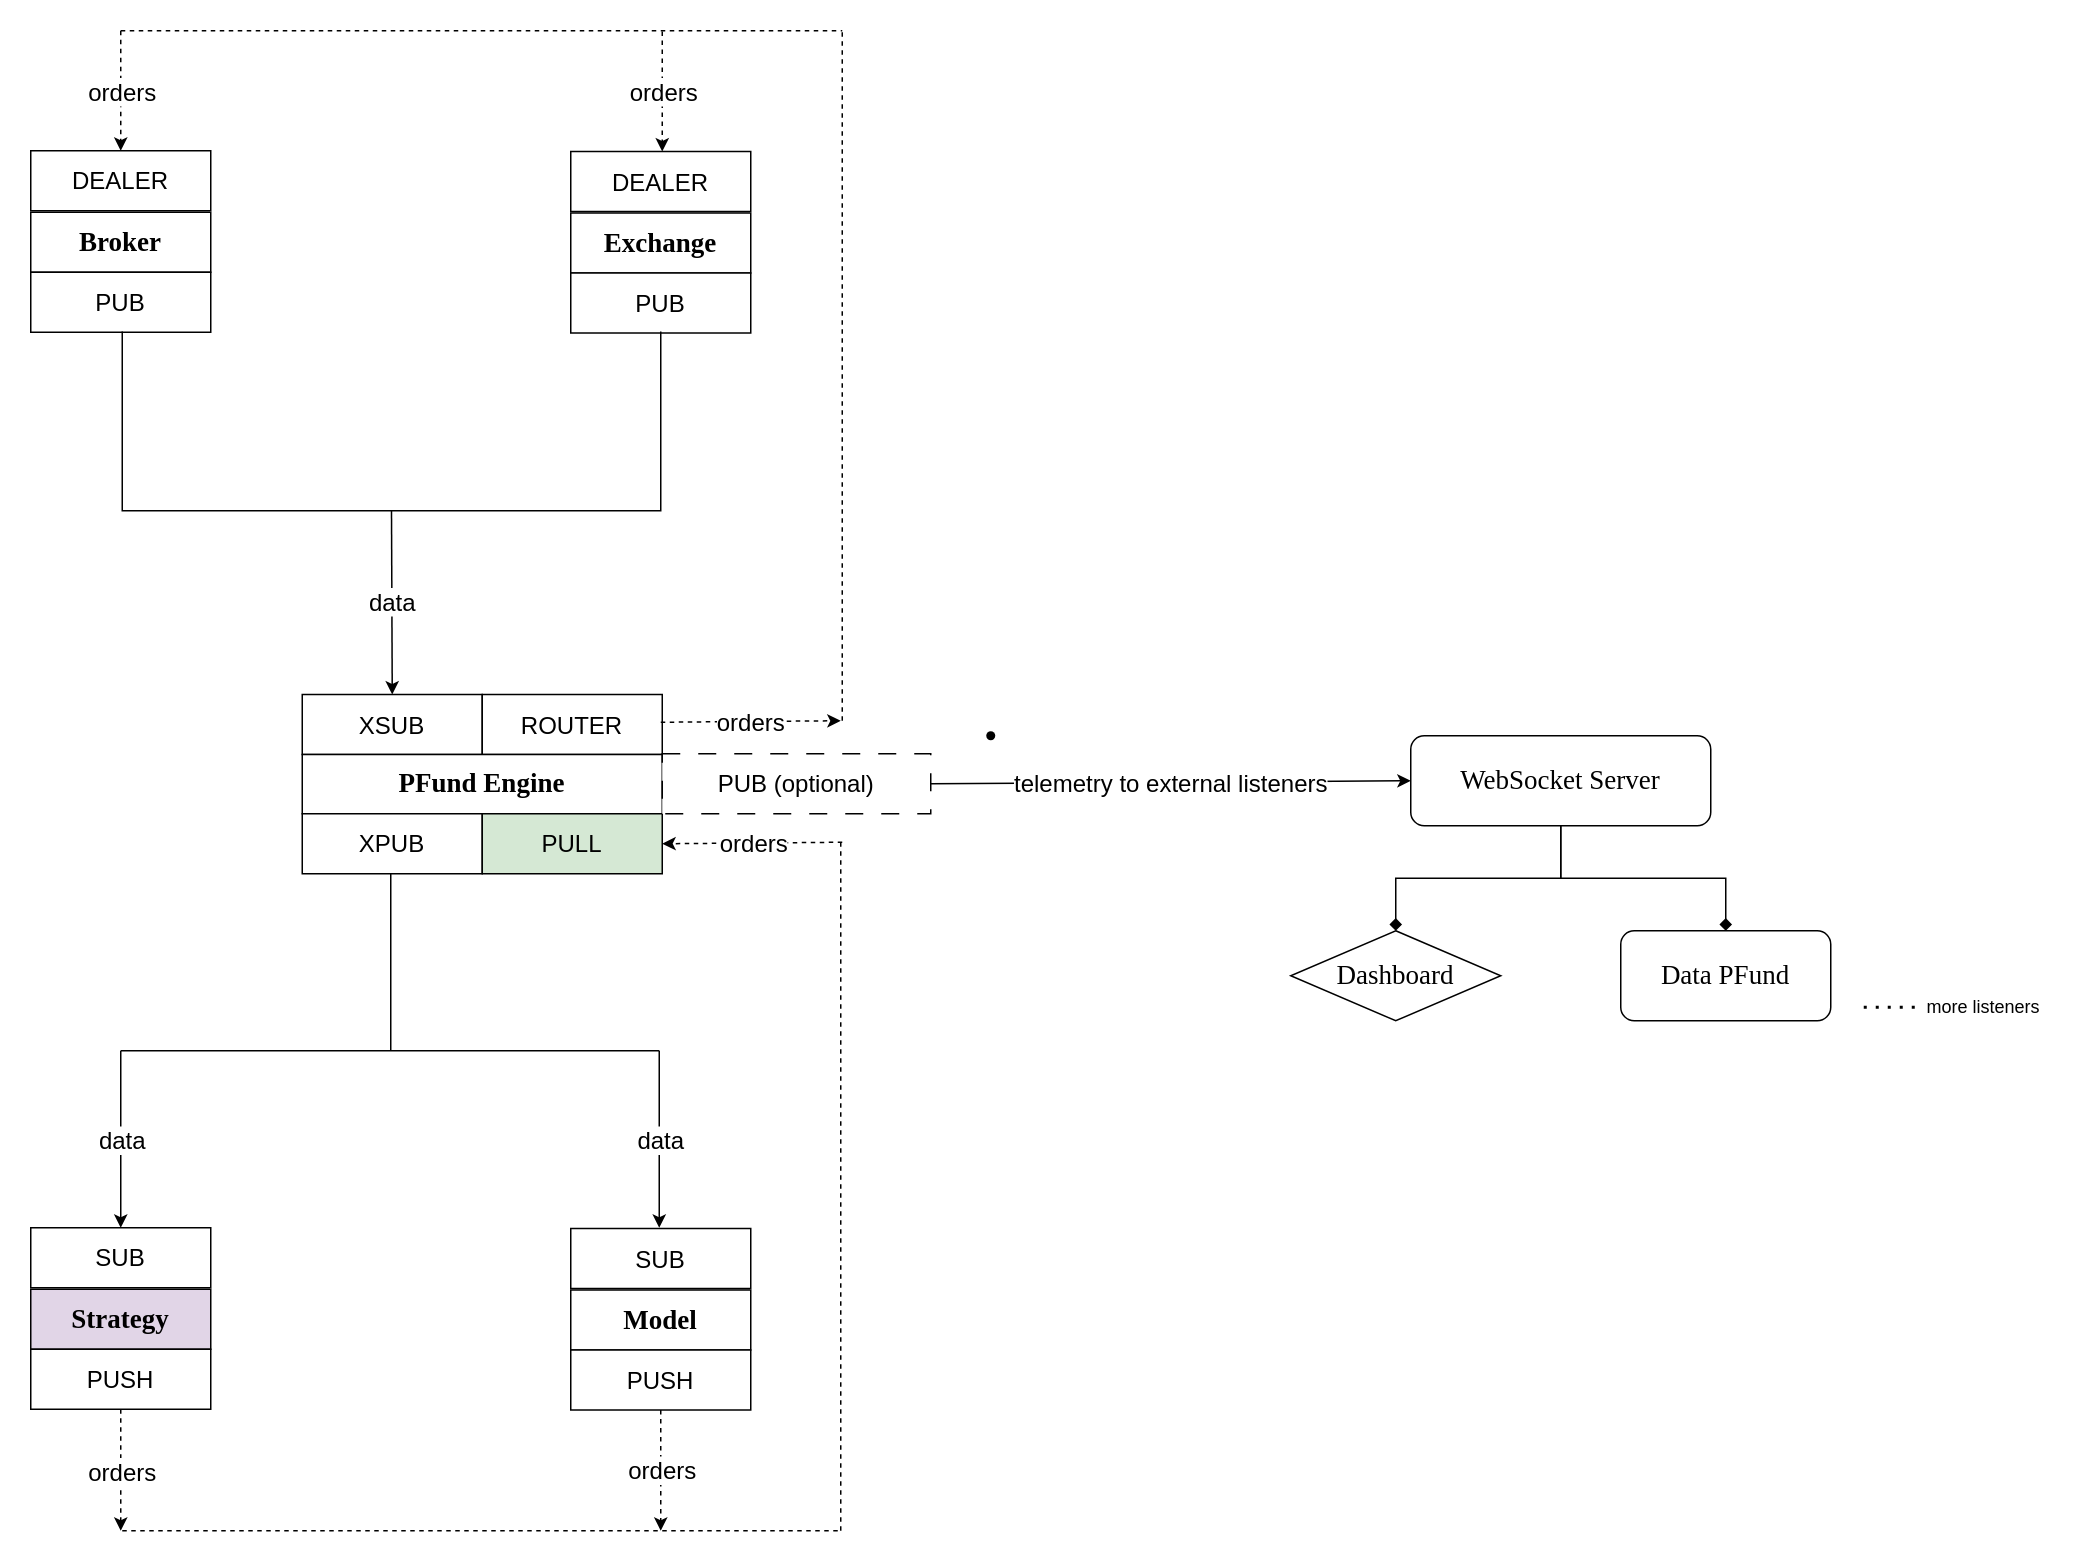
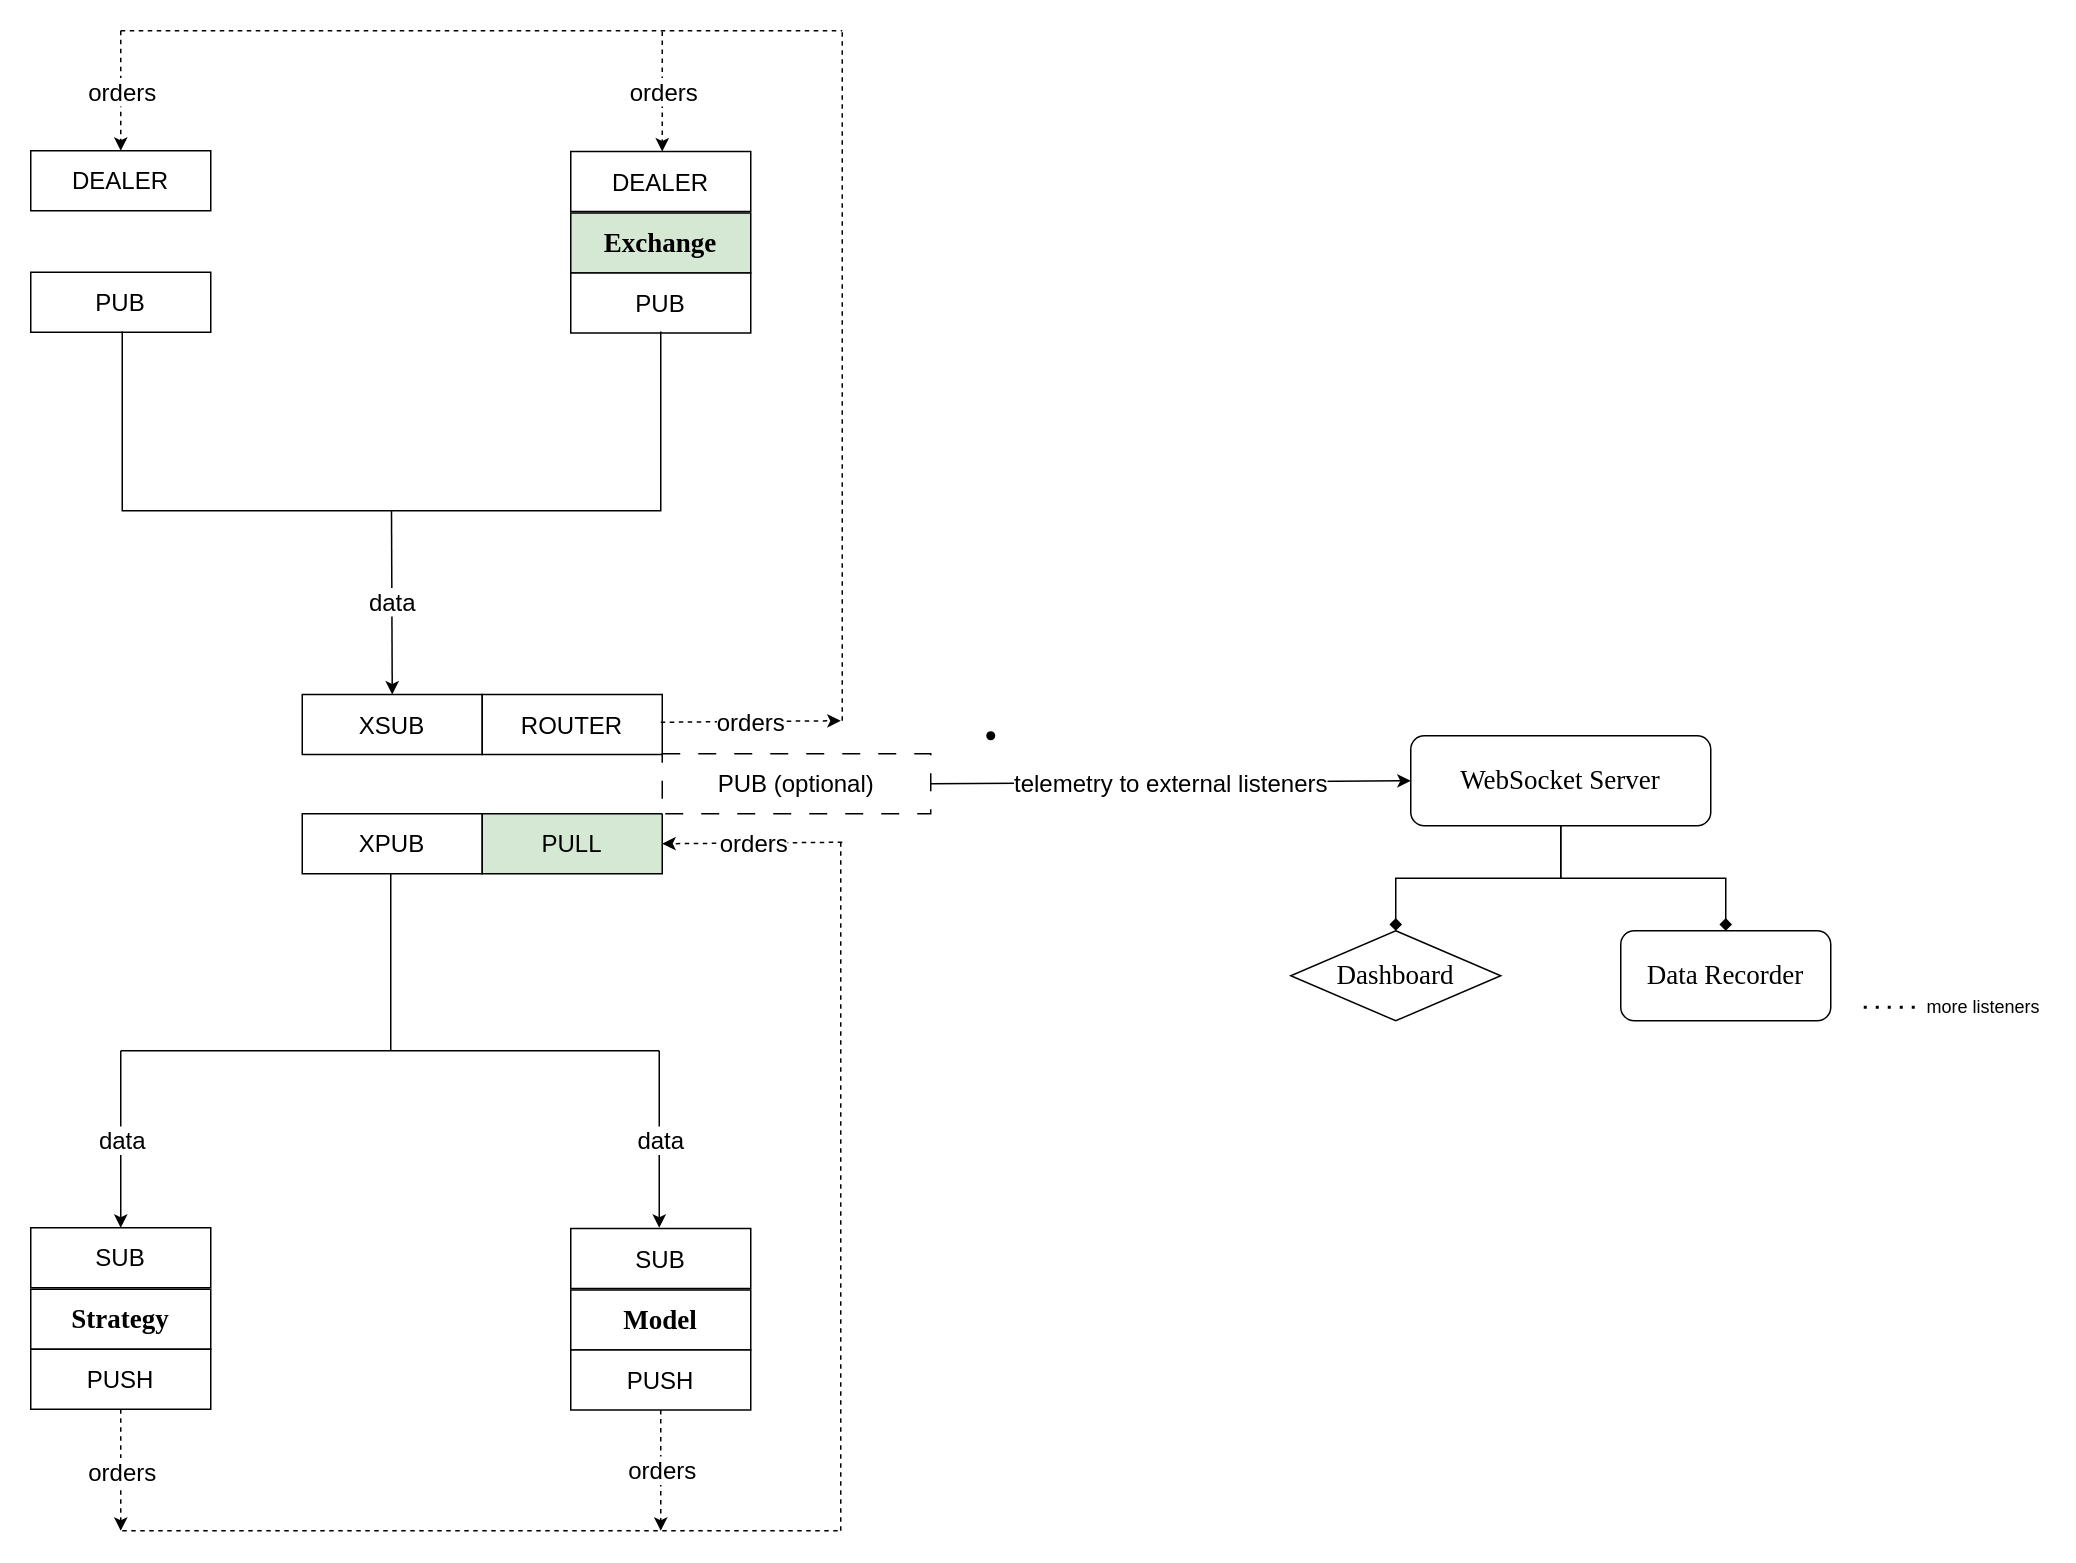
(121, 242) -> none
(661, 243) -> (661, 243)
(482, 784) -> none
(1726, 976) -> (1726, 976)
(121, 1319) -> (121, 1319)
